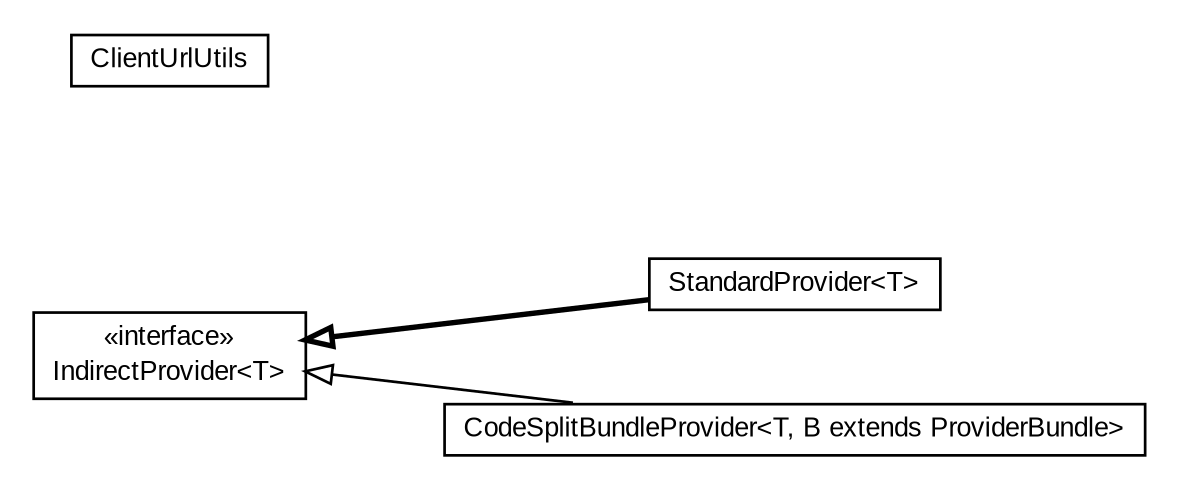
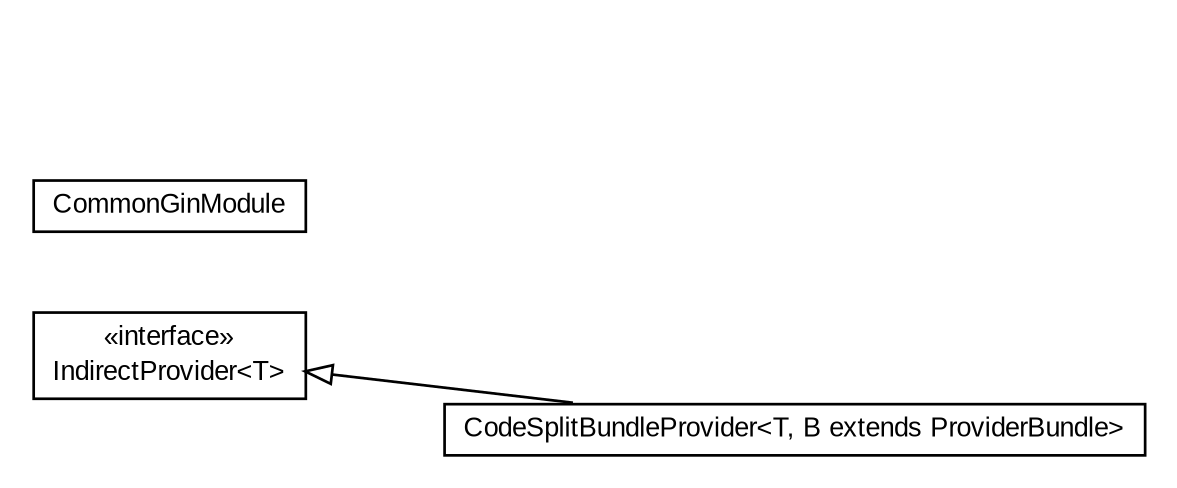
(168, 59) -> none
none -> (168, 205)
(795, 283) -> none
